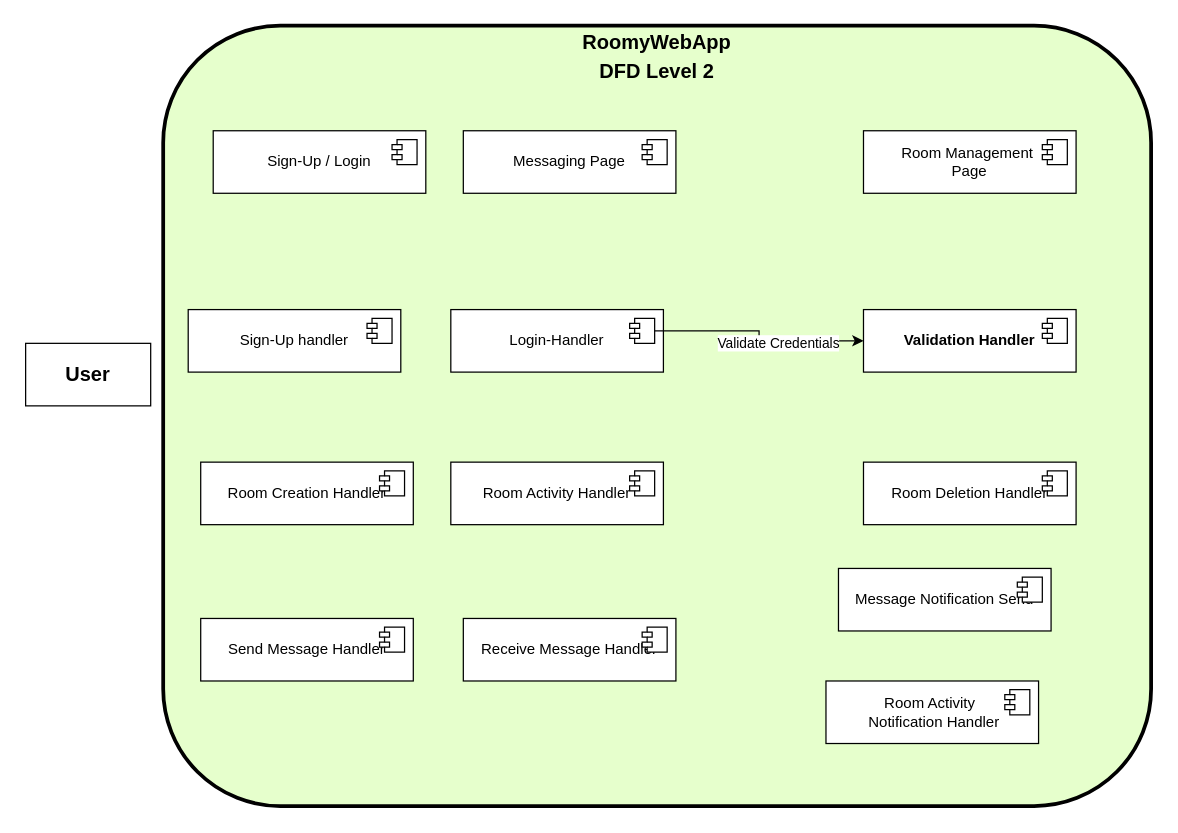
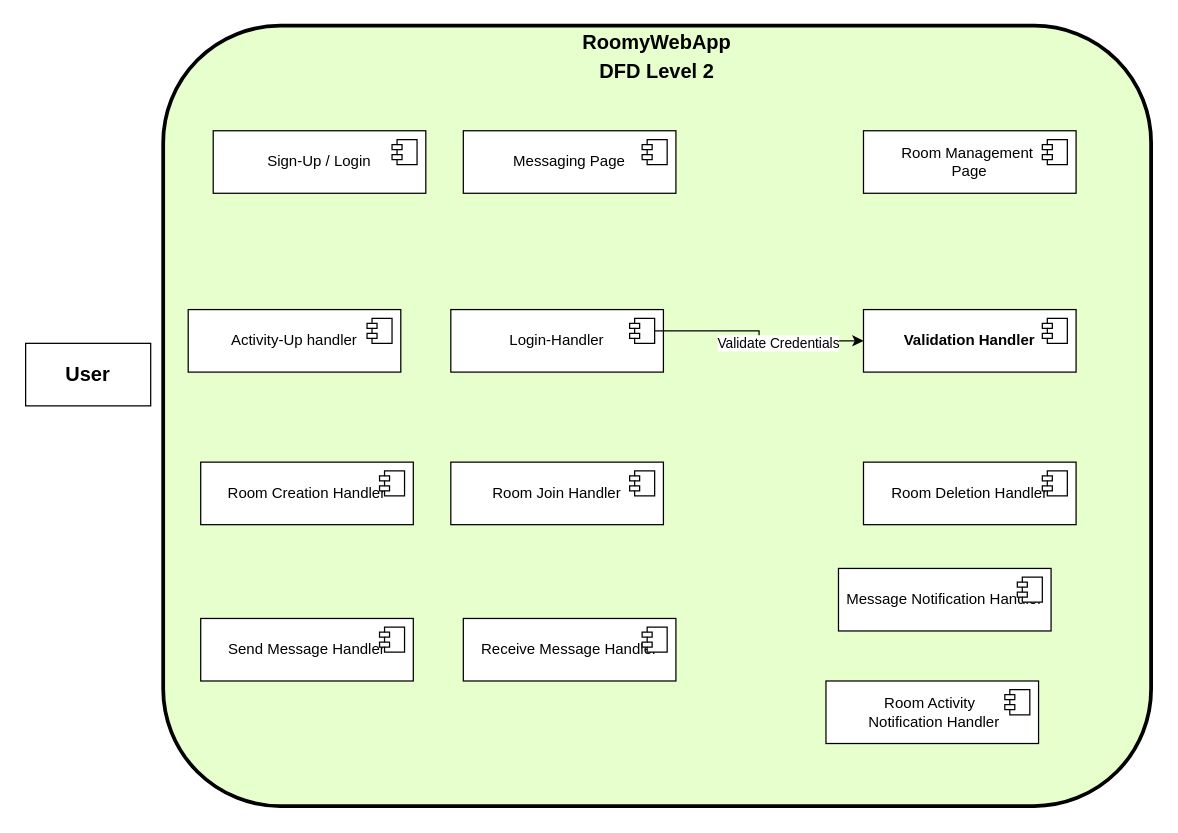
(294, 341) -> (294, 341)
(557, 493) -> (557, 493)
(944, 599) -> (944, 599)
